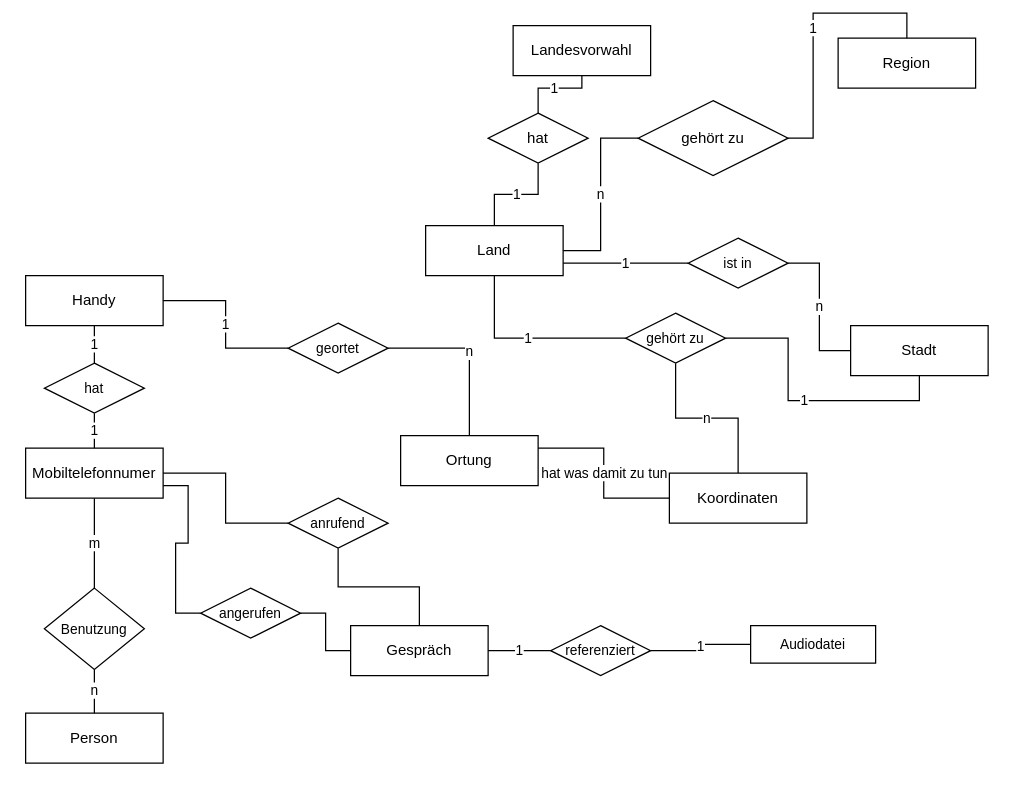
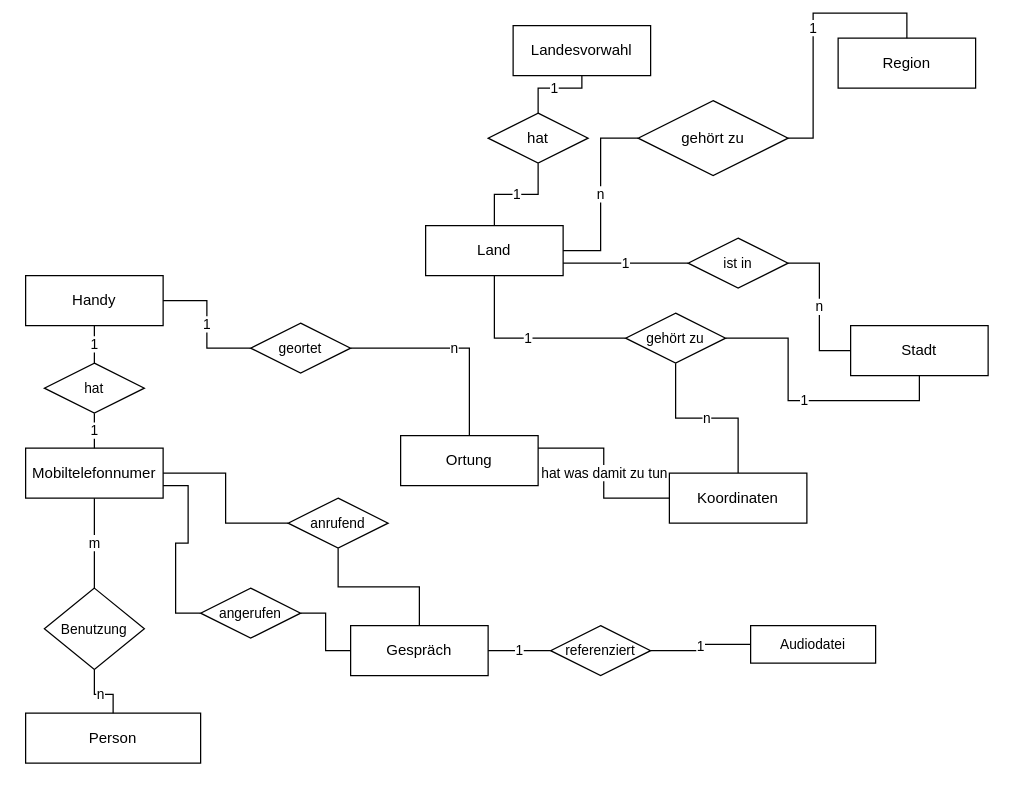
(338, 348) -> (301, 348)
(94, 738) -> (113, 738)
